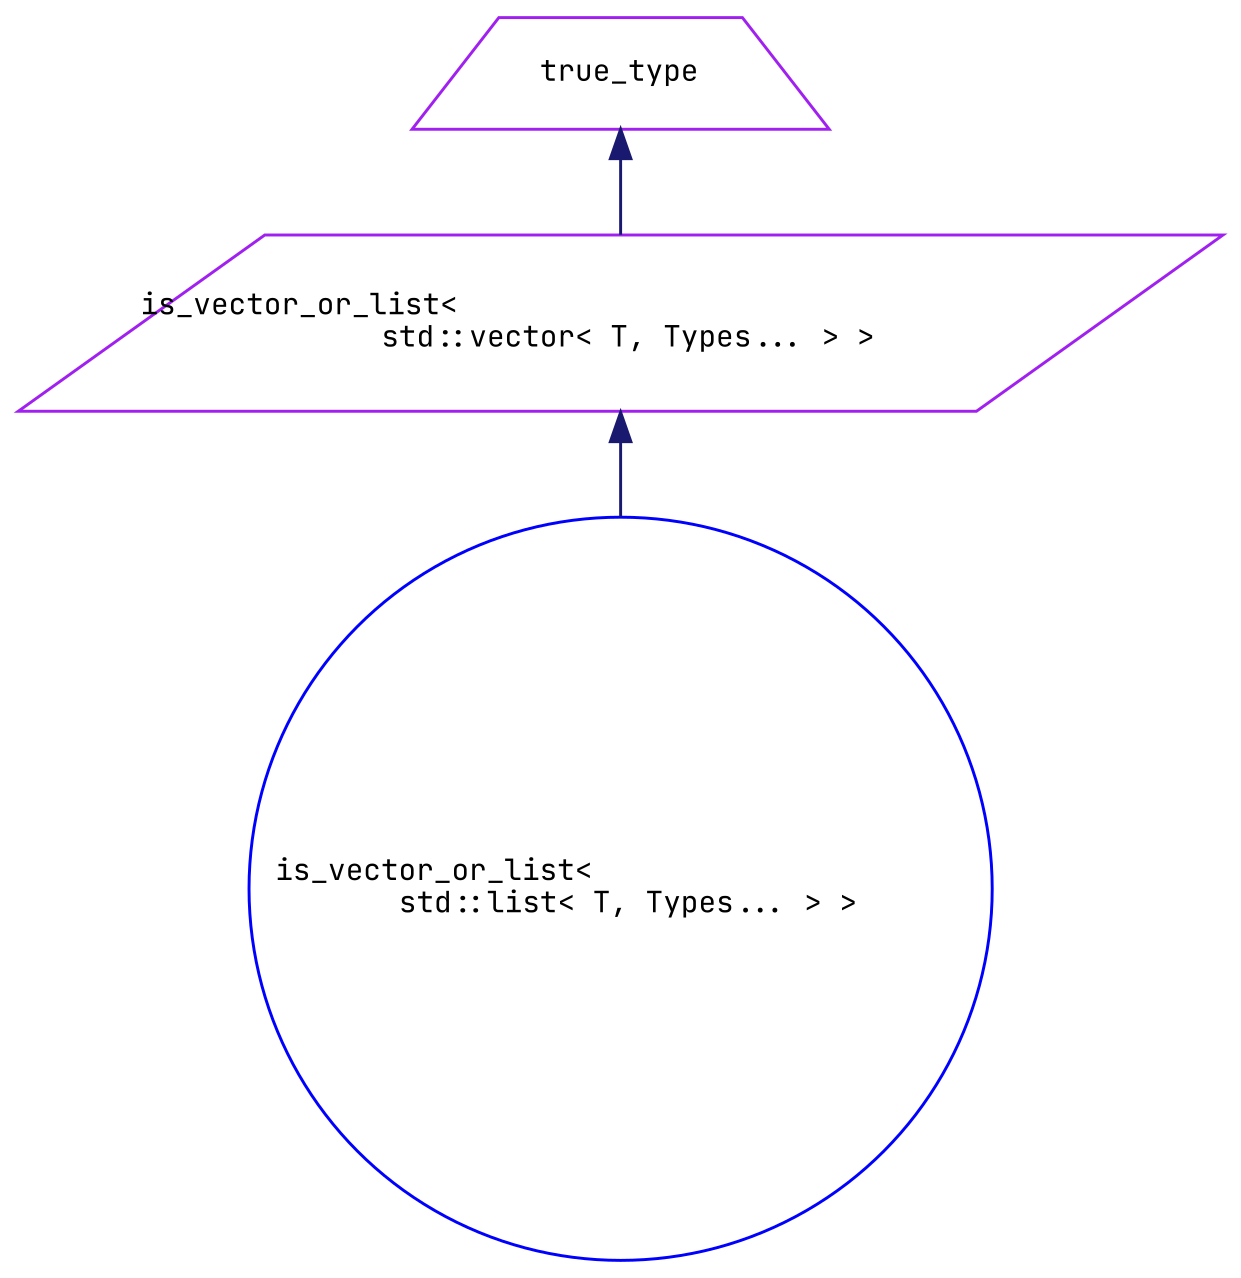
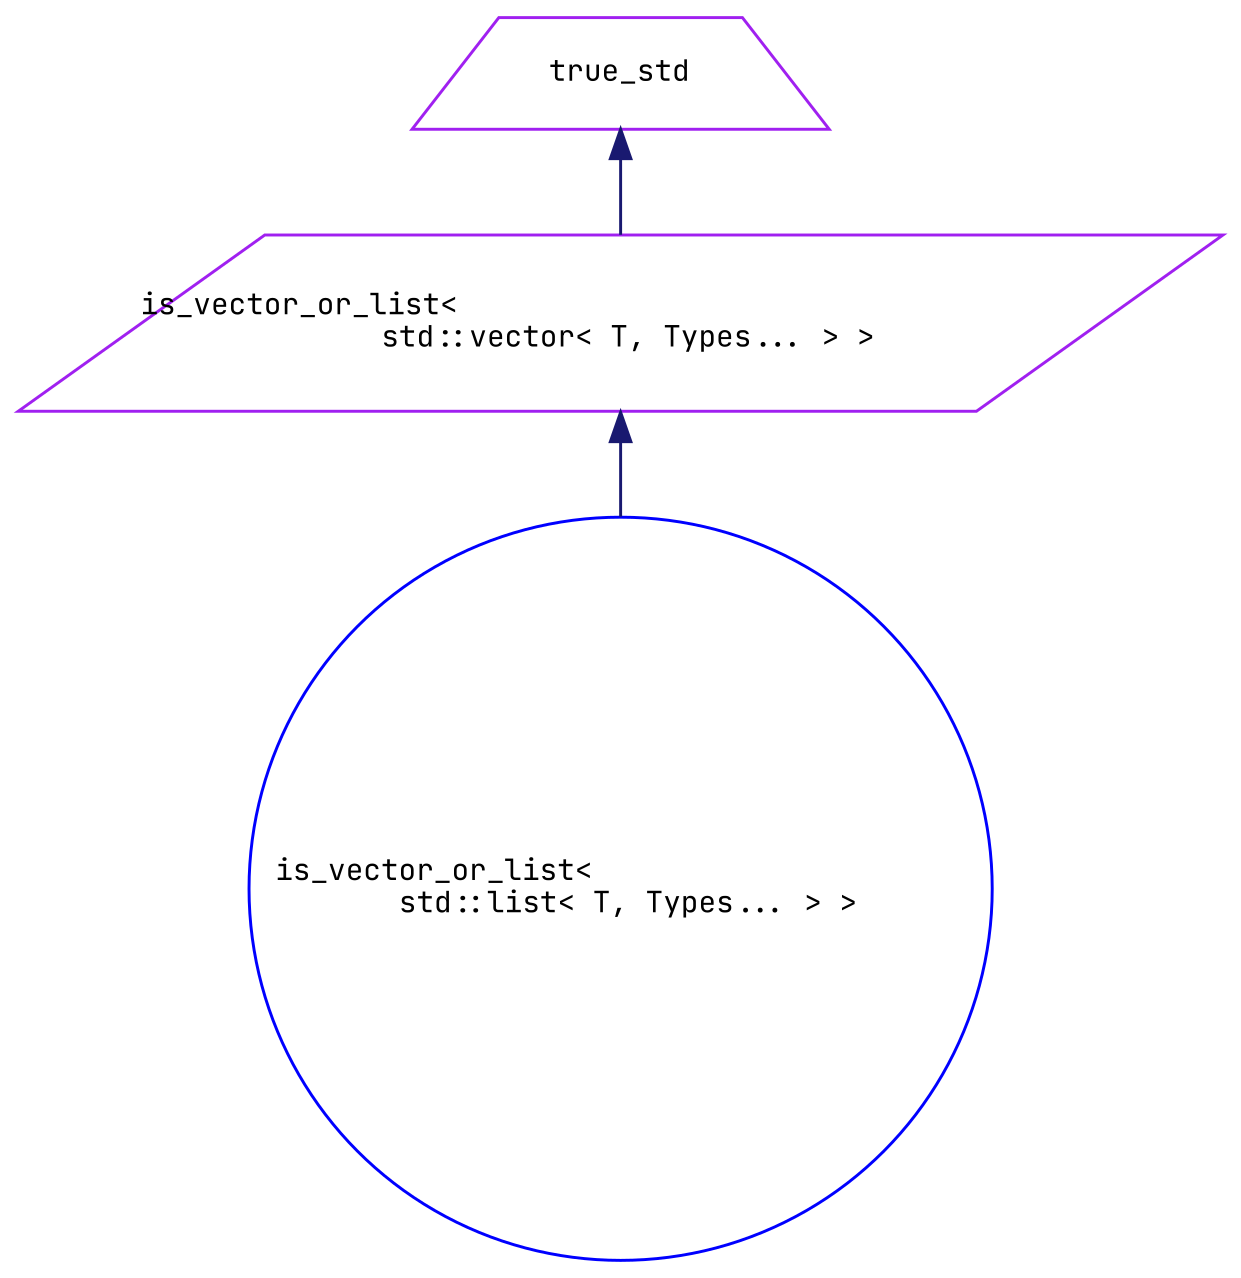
(621, 73) -> (621, 73)
